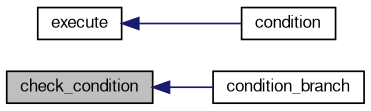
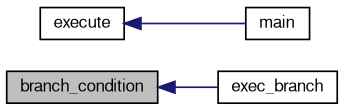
(289, 23) -> (278, 23)
(80, 87) -> (82, 87)
(289, 87) -> (278, 87)
